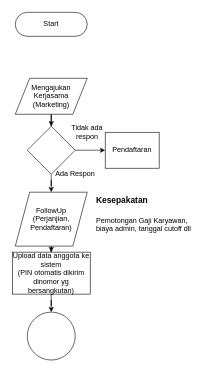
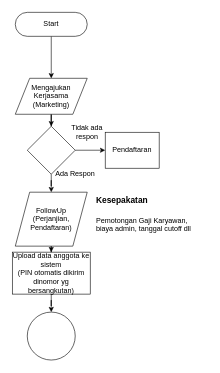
none -> (51, 72)
